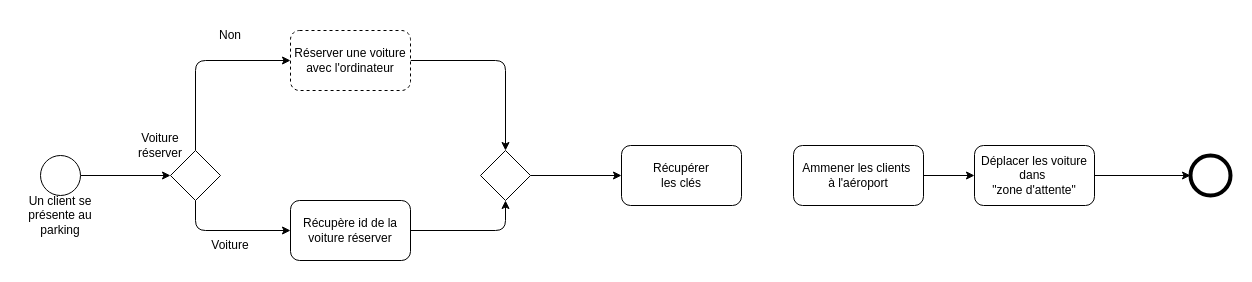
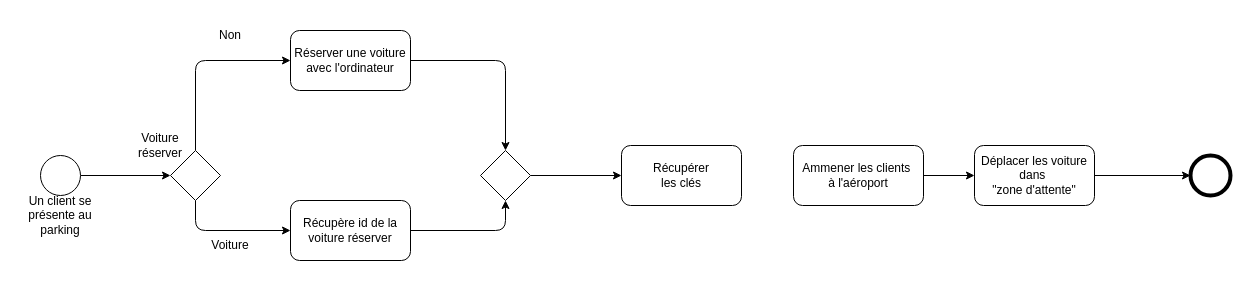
(351, 61) -> (351, 61)
